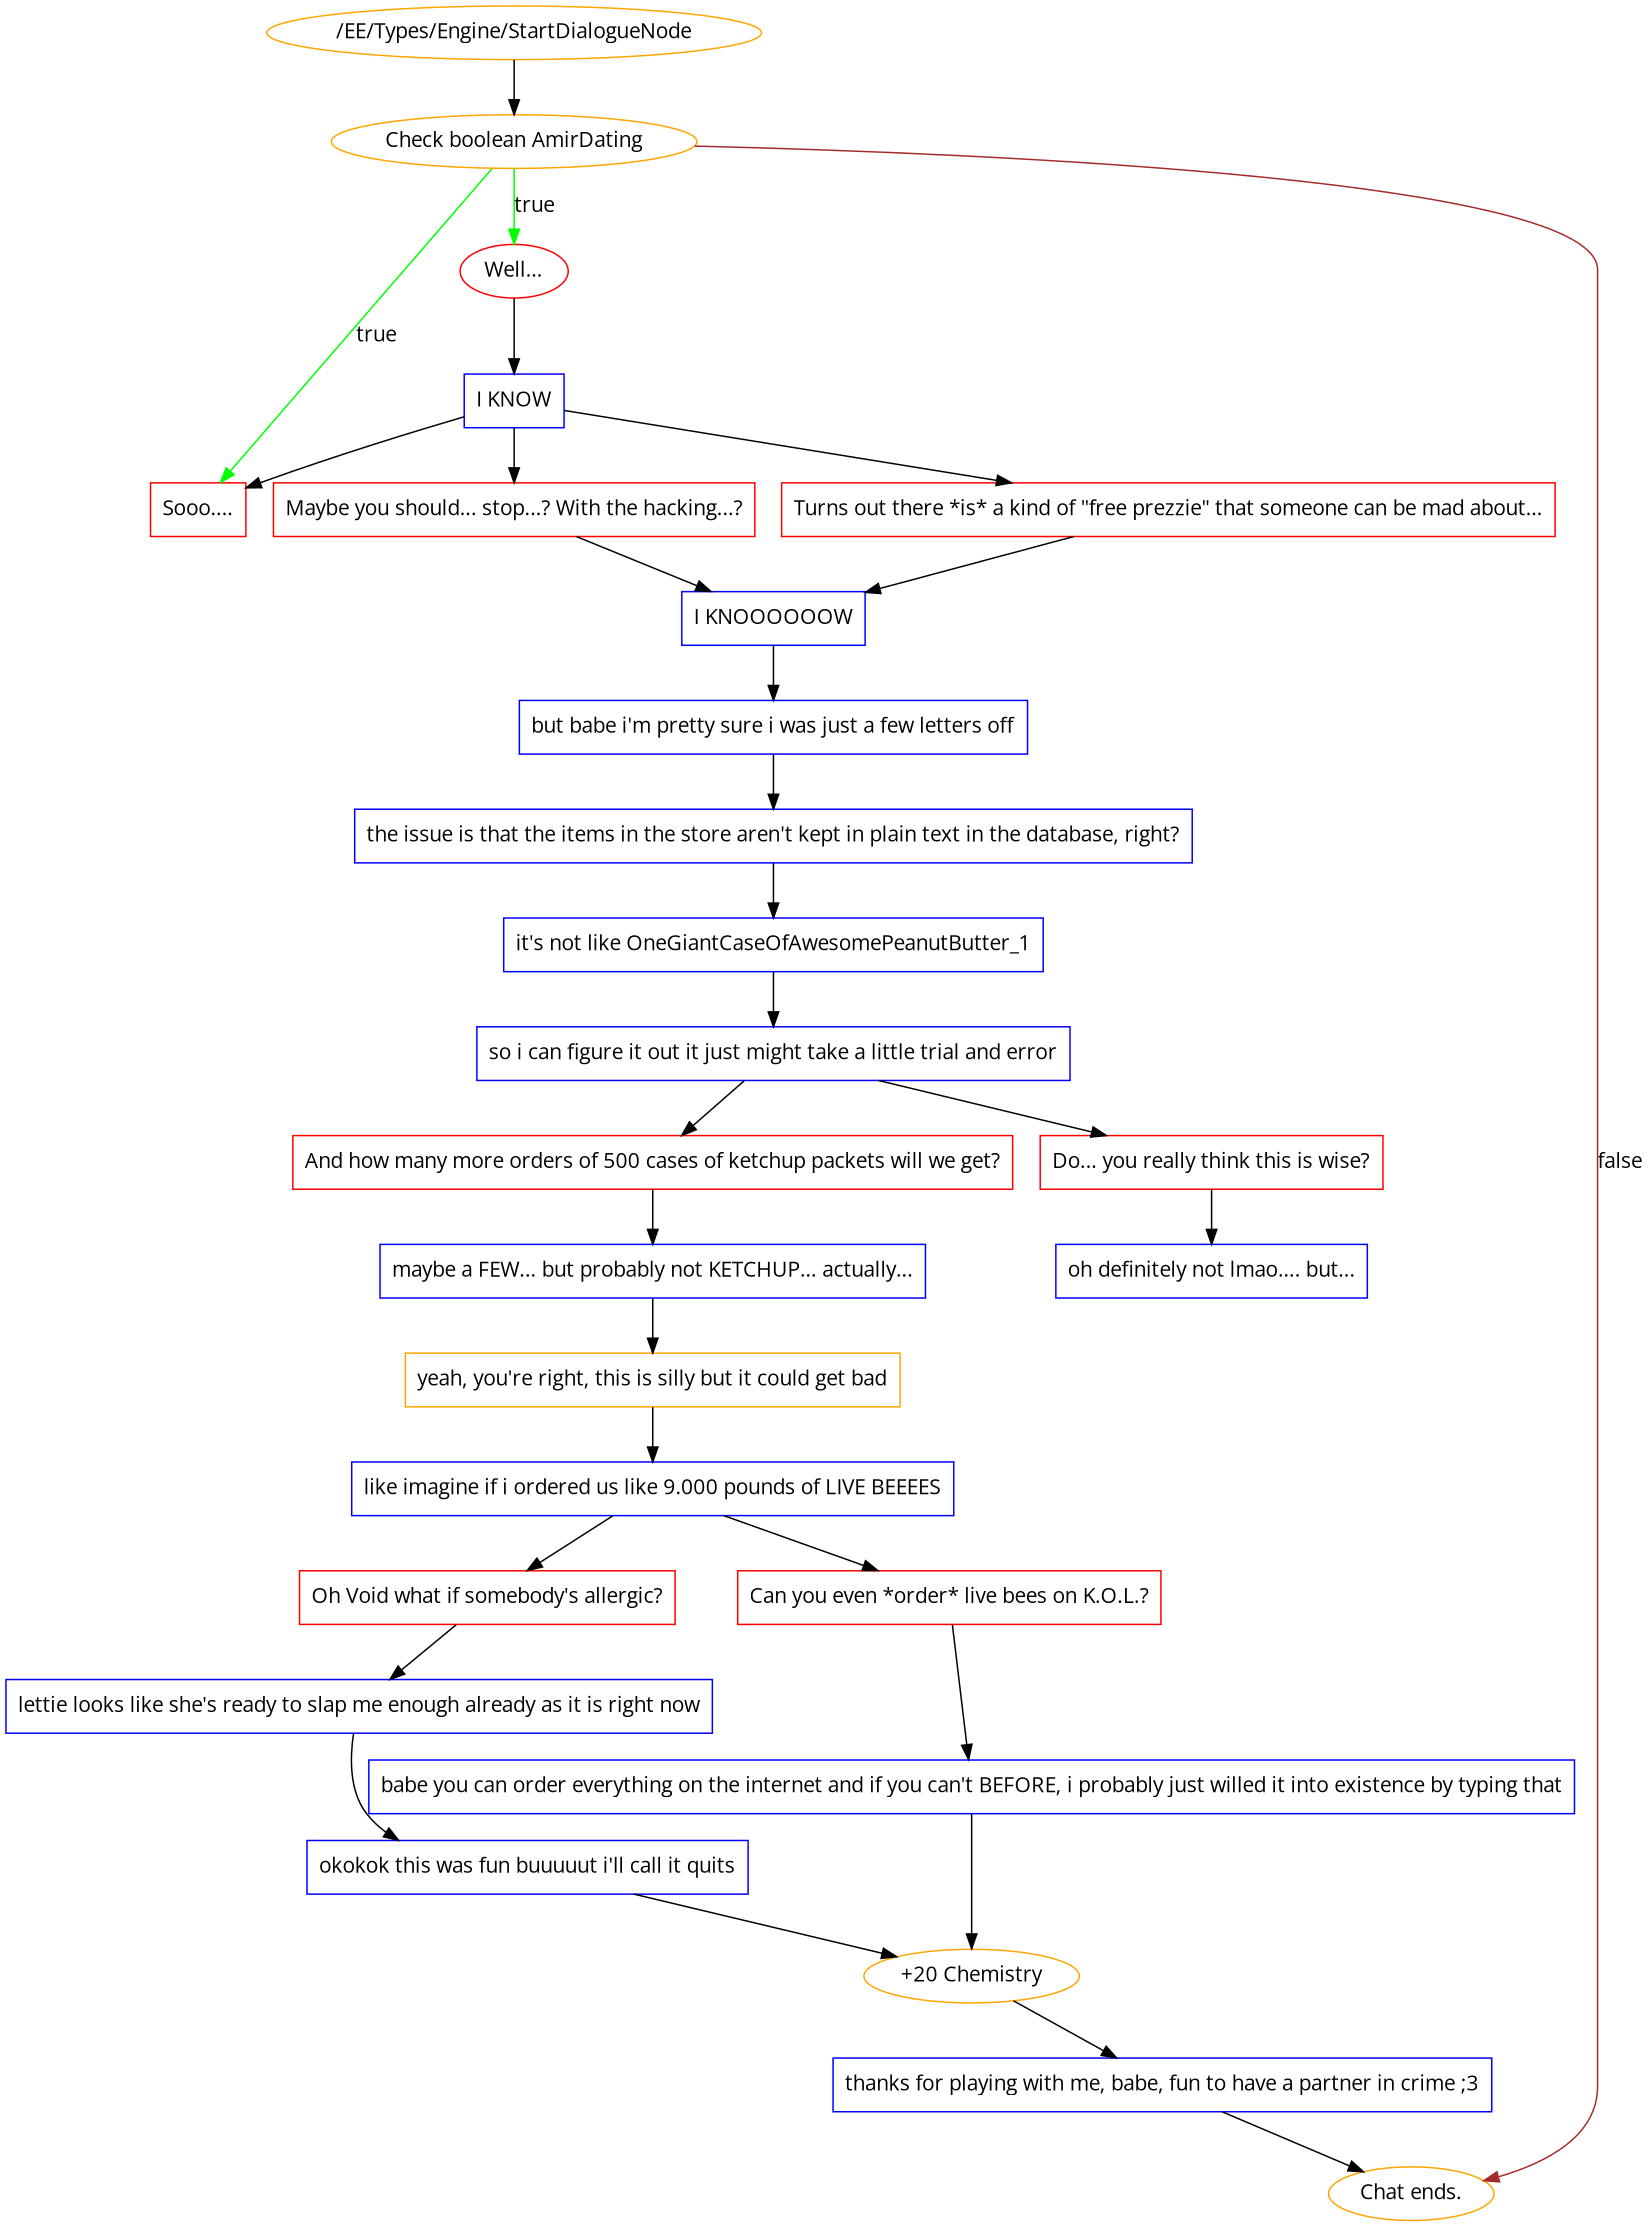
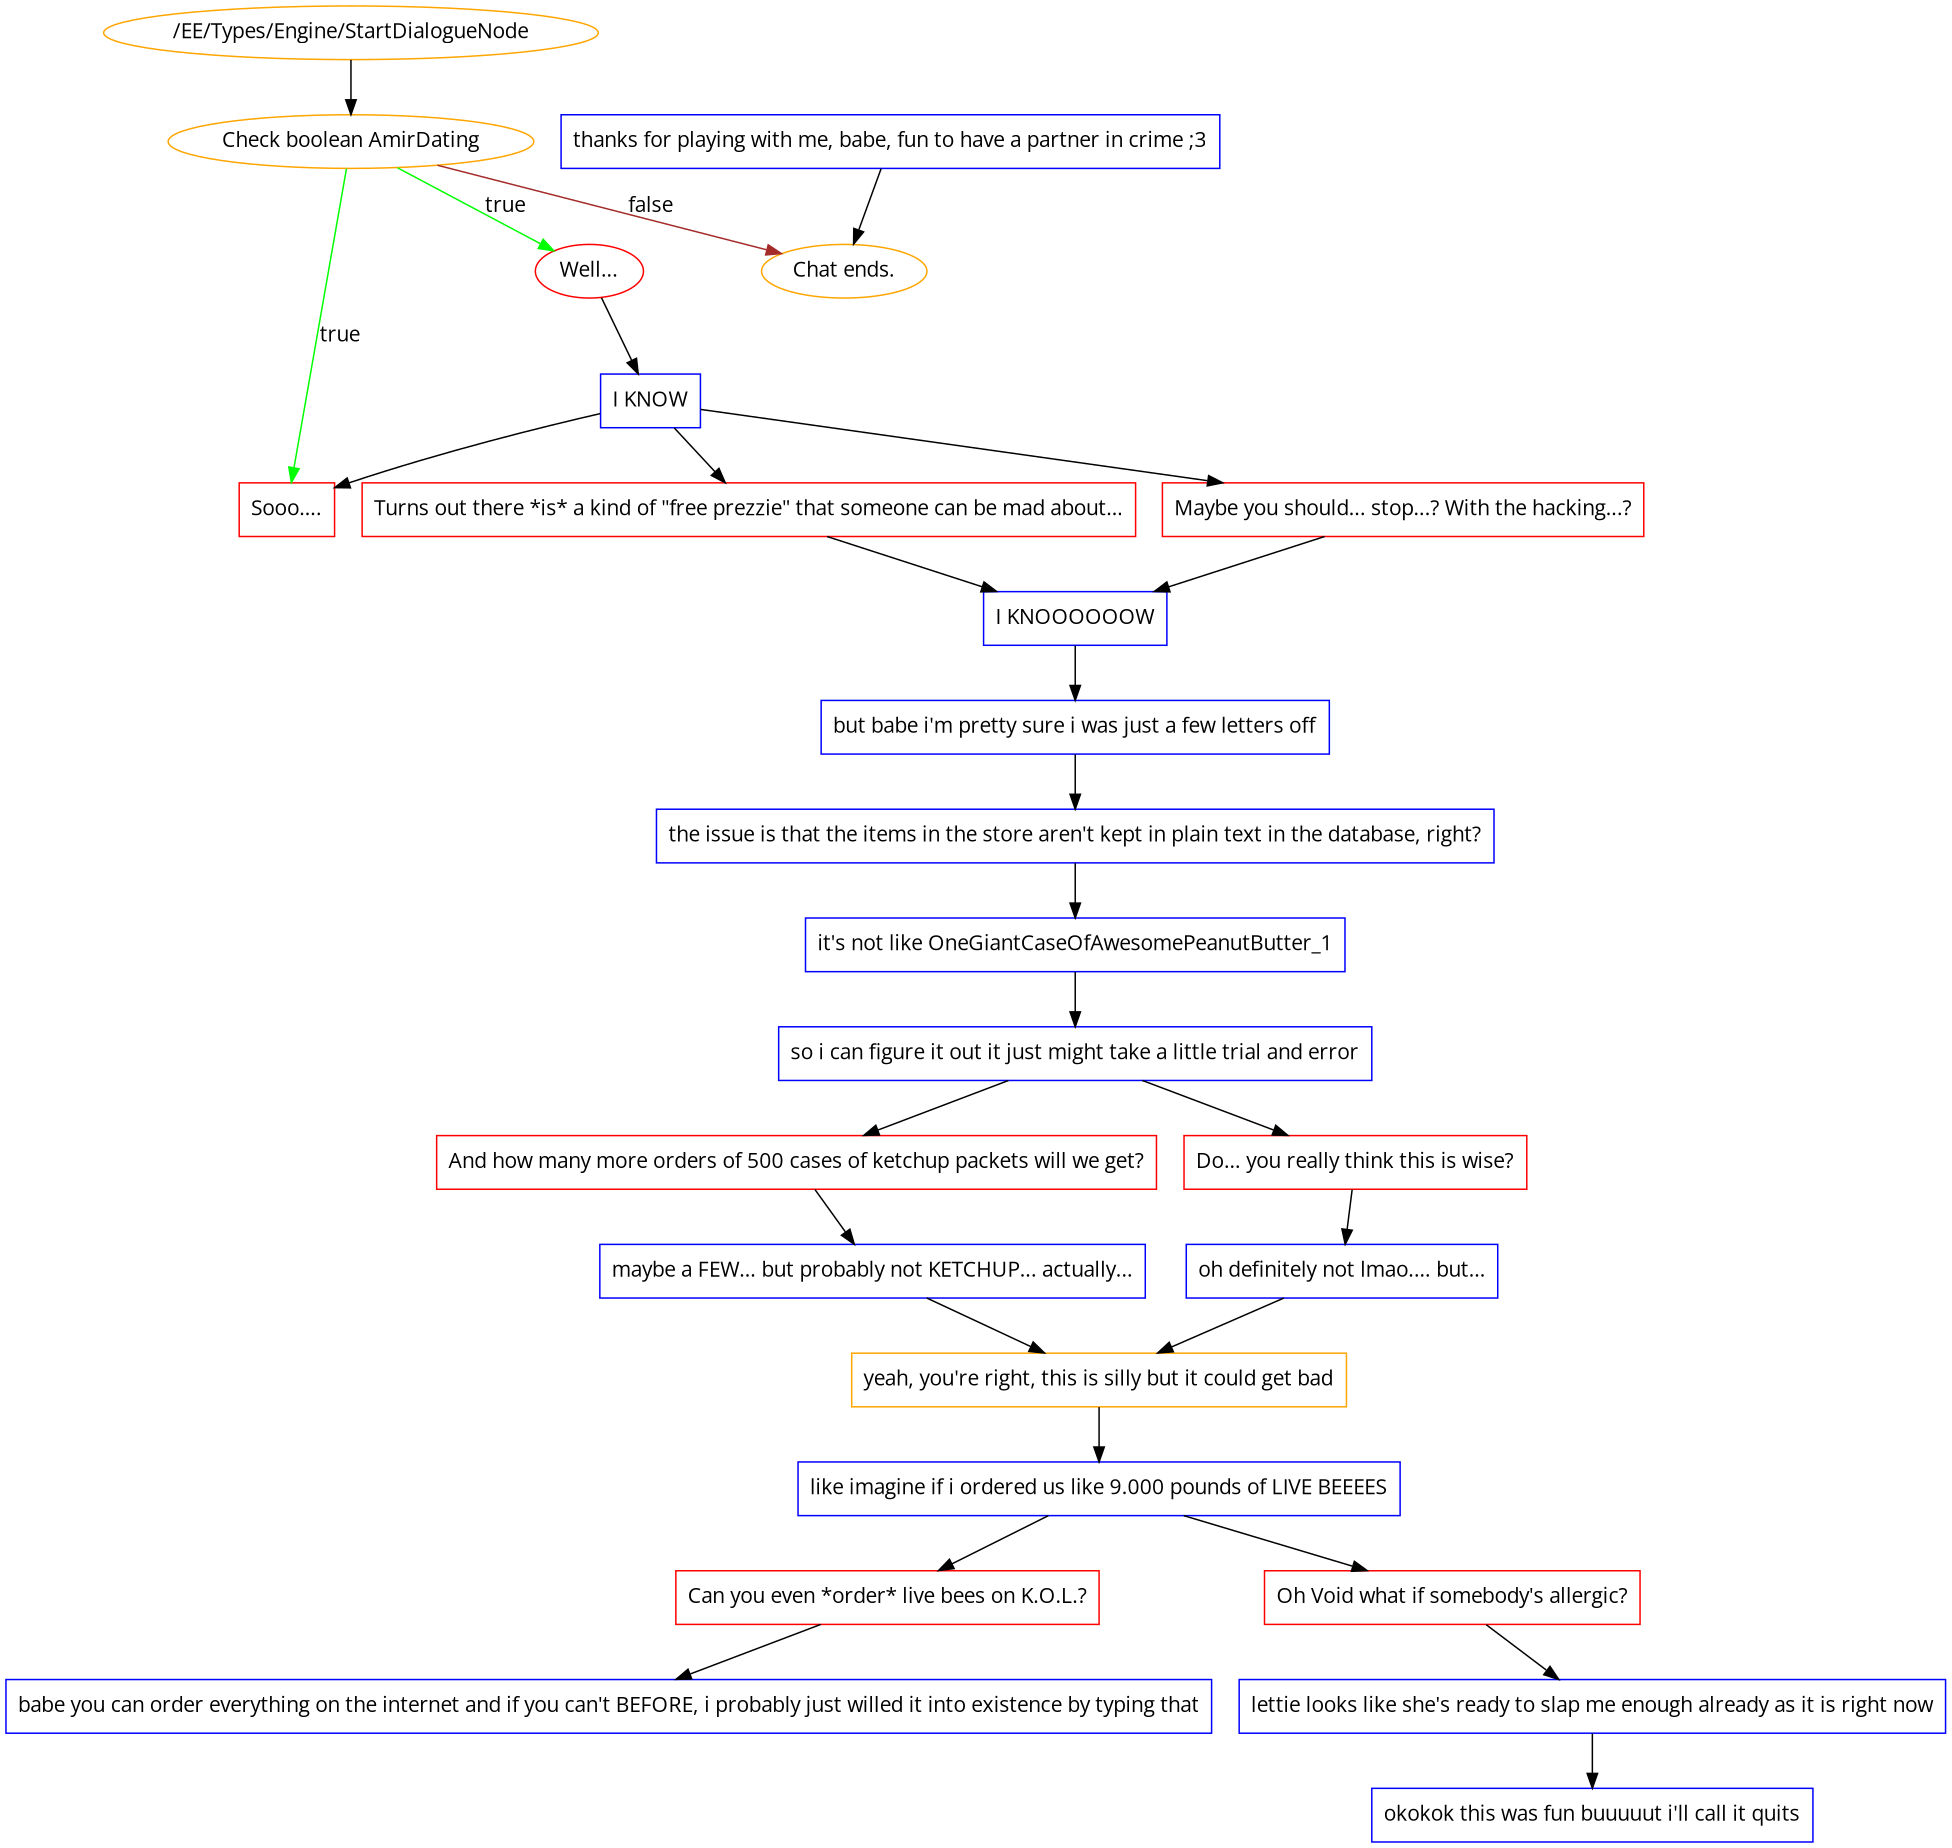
none -> (1228, 1322)
(972, 1976) -> none
